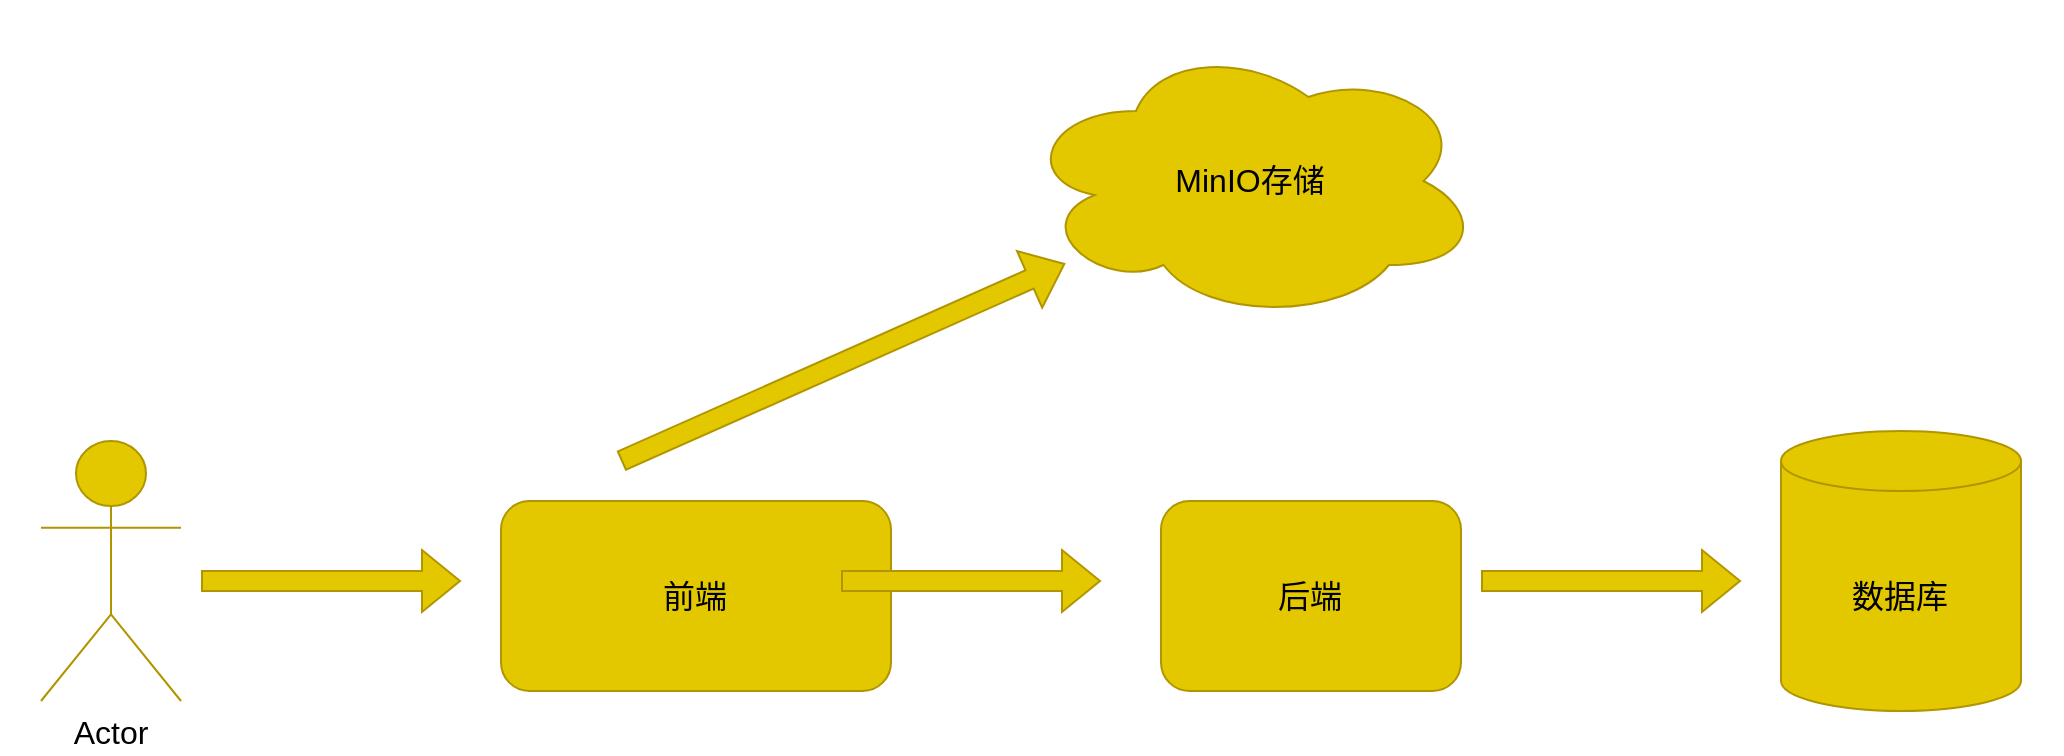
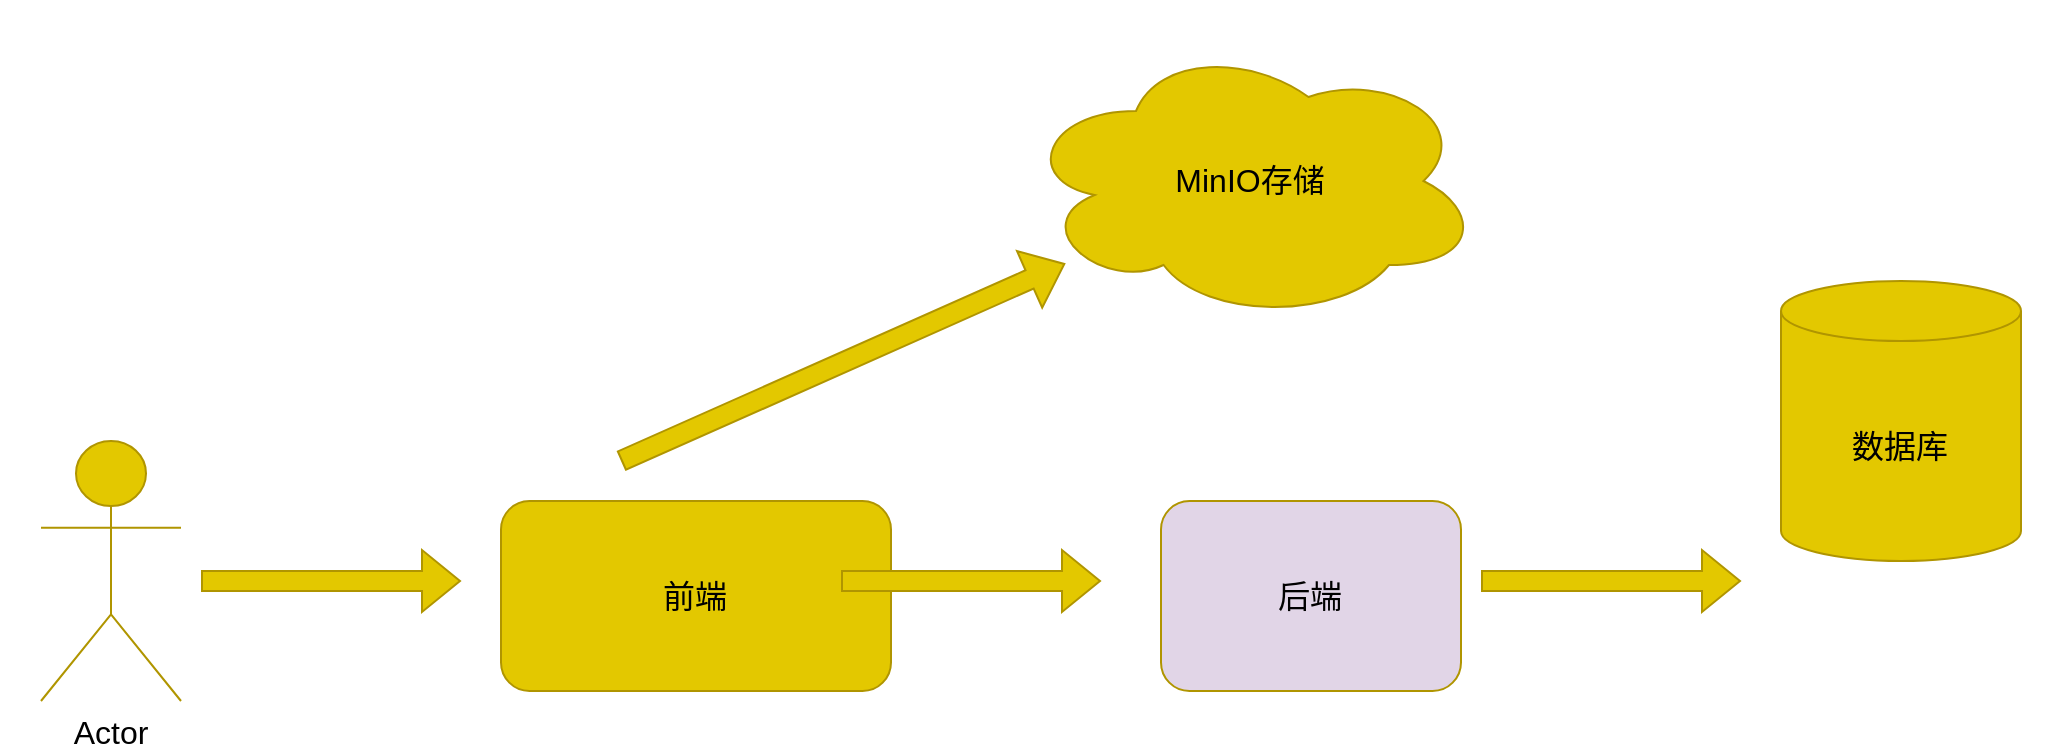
(1901, 571) -> (1901, 421)
(1311, 596) -> (1311, 596)
